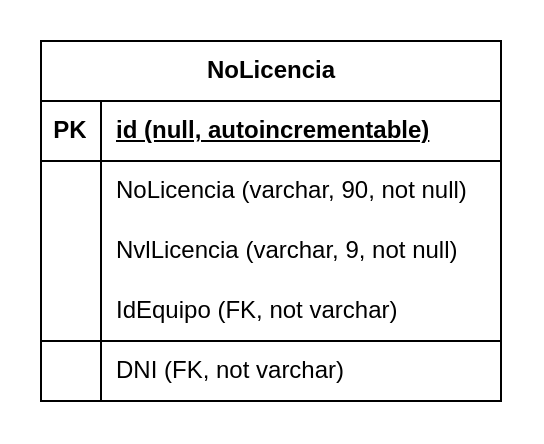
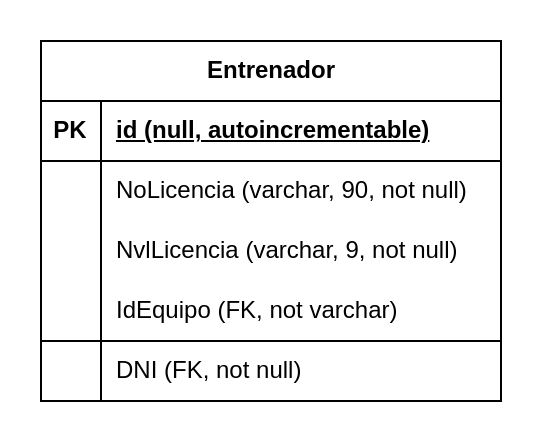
(272, 71) -> (272, 71)
(246, 371) -> (219, 371)
